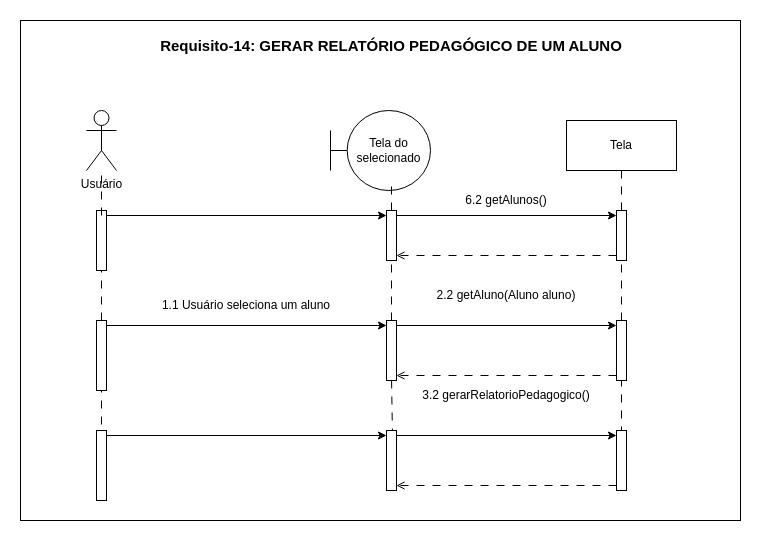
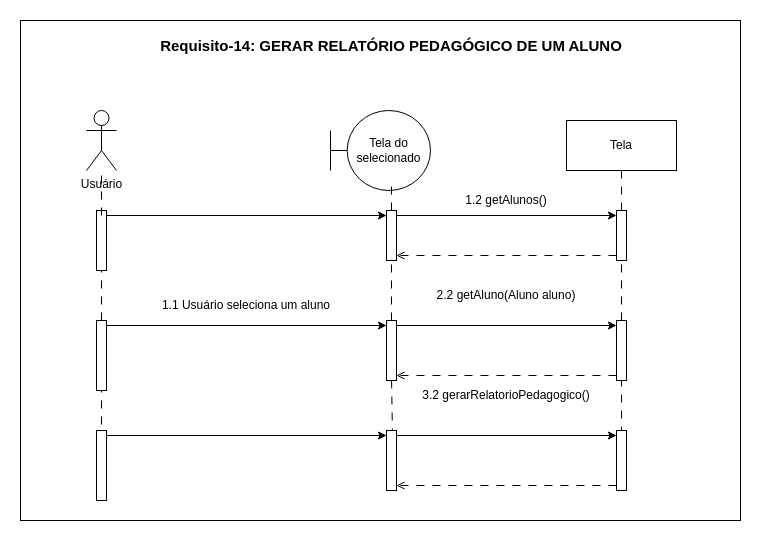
(507, 201) -> (507, 201)
